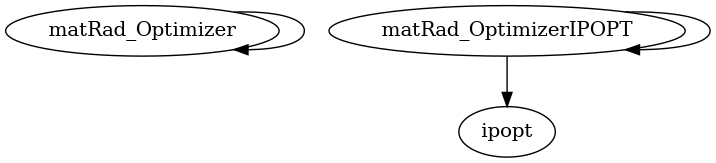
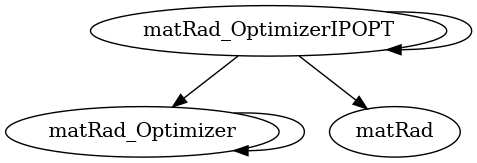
none -> (211, 77)
(507, 132) -> (395, 132)
